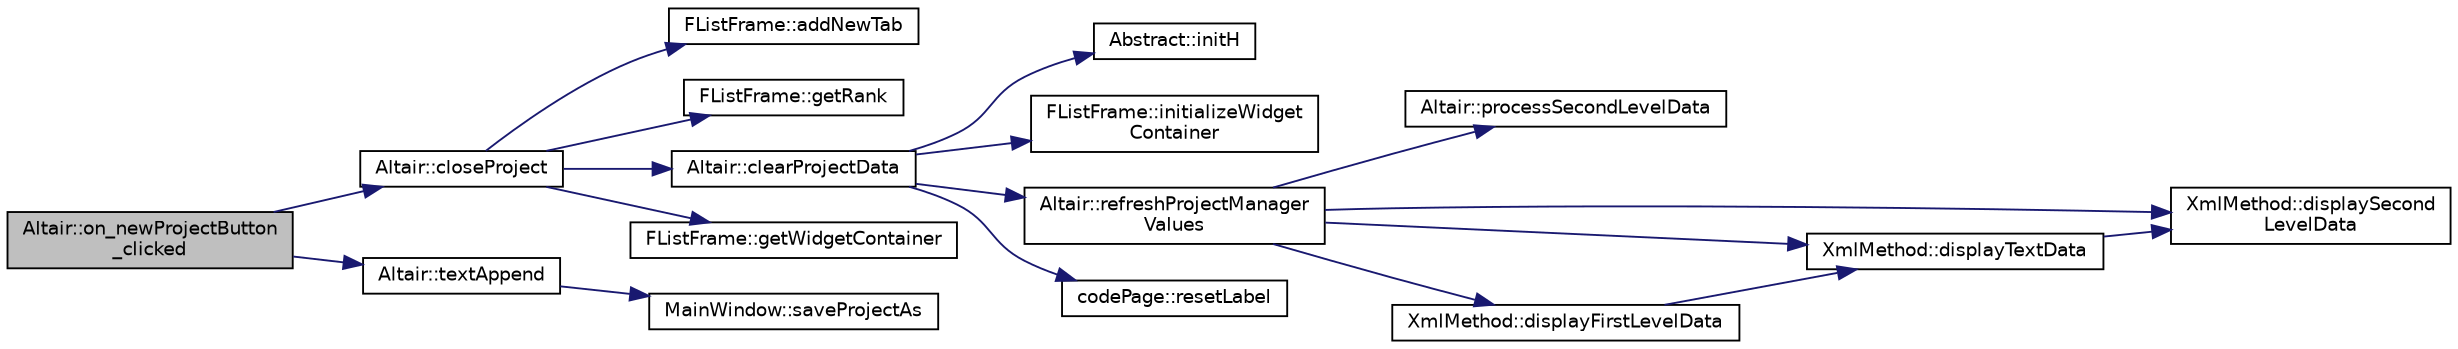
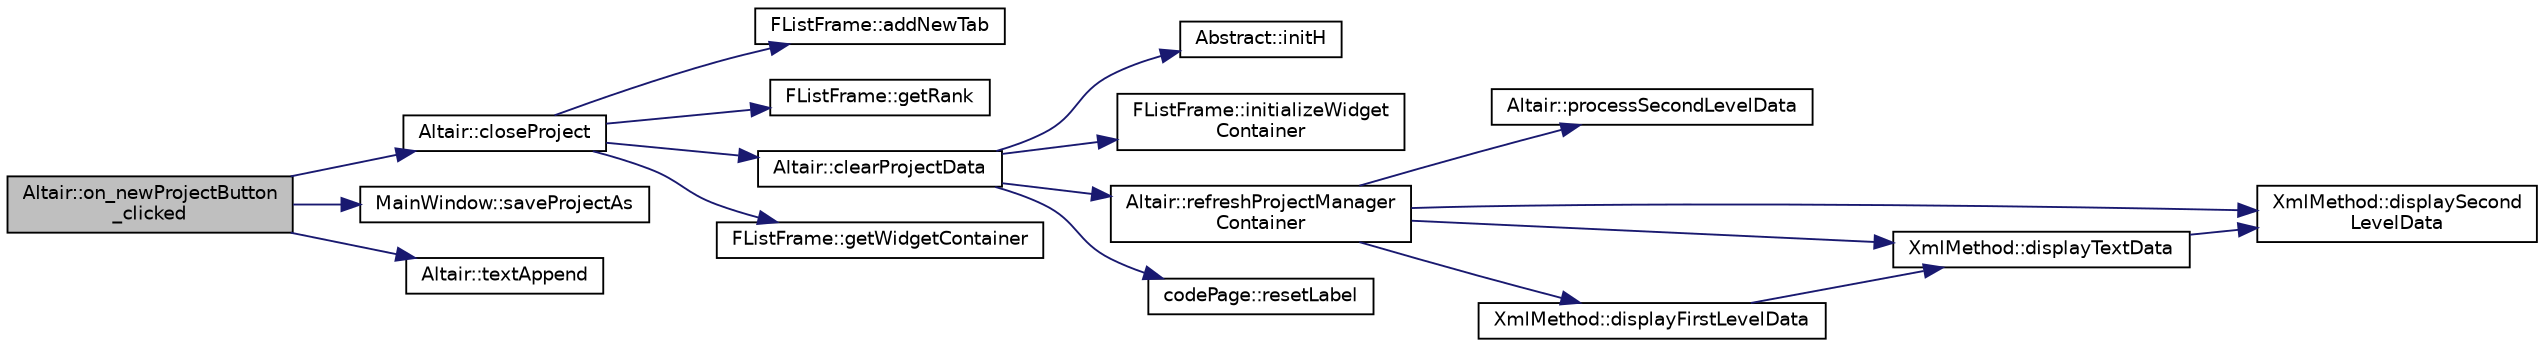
(1175, 216) -> (1261, 214)
(595, 290) -> (317, 205)
